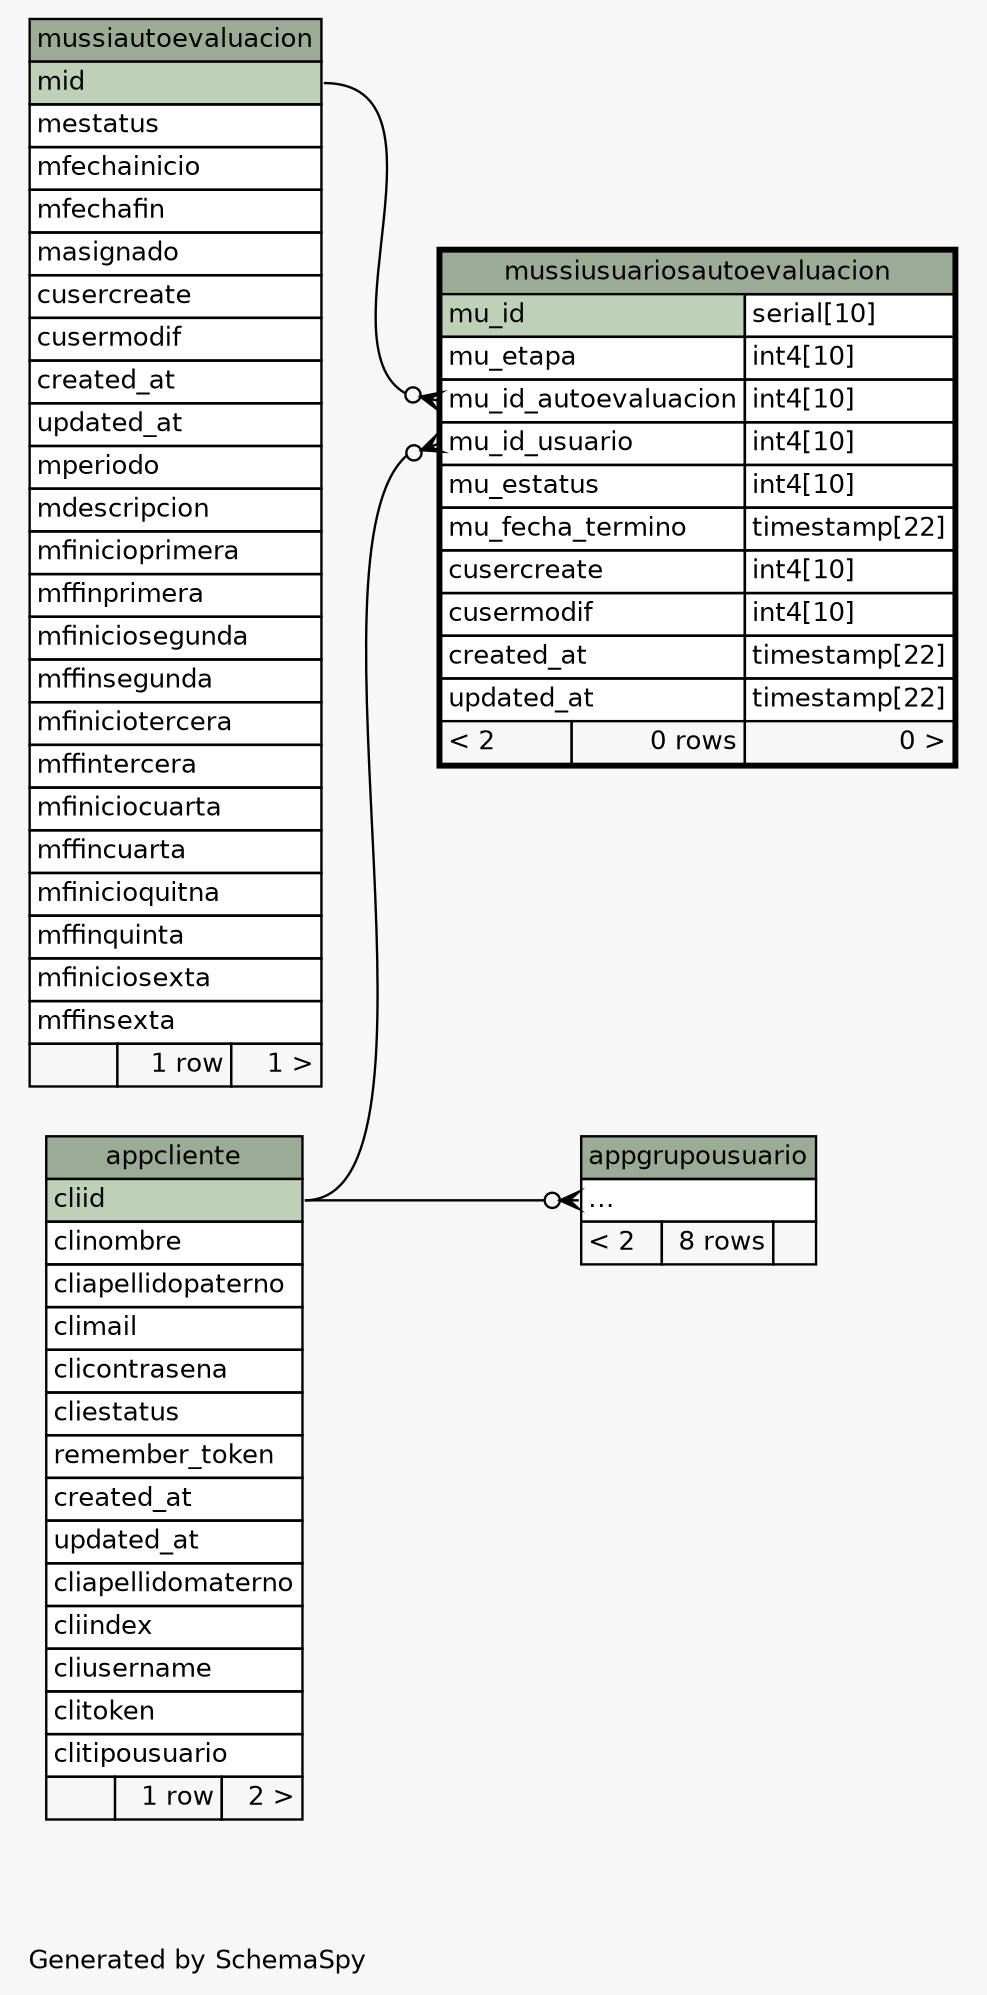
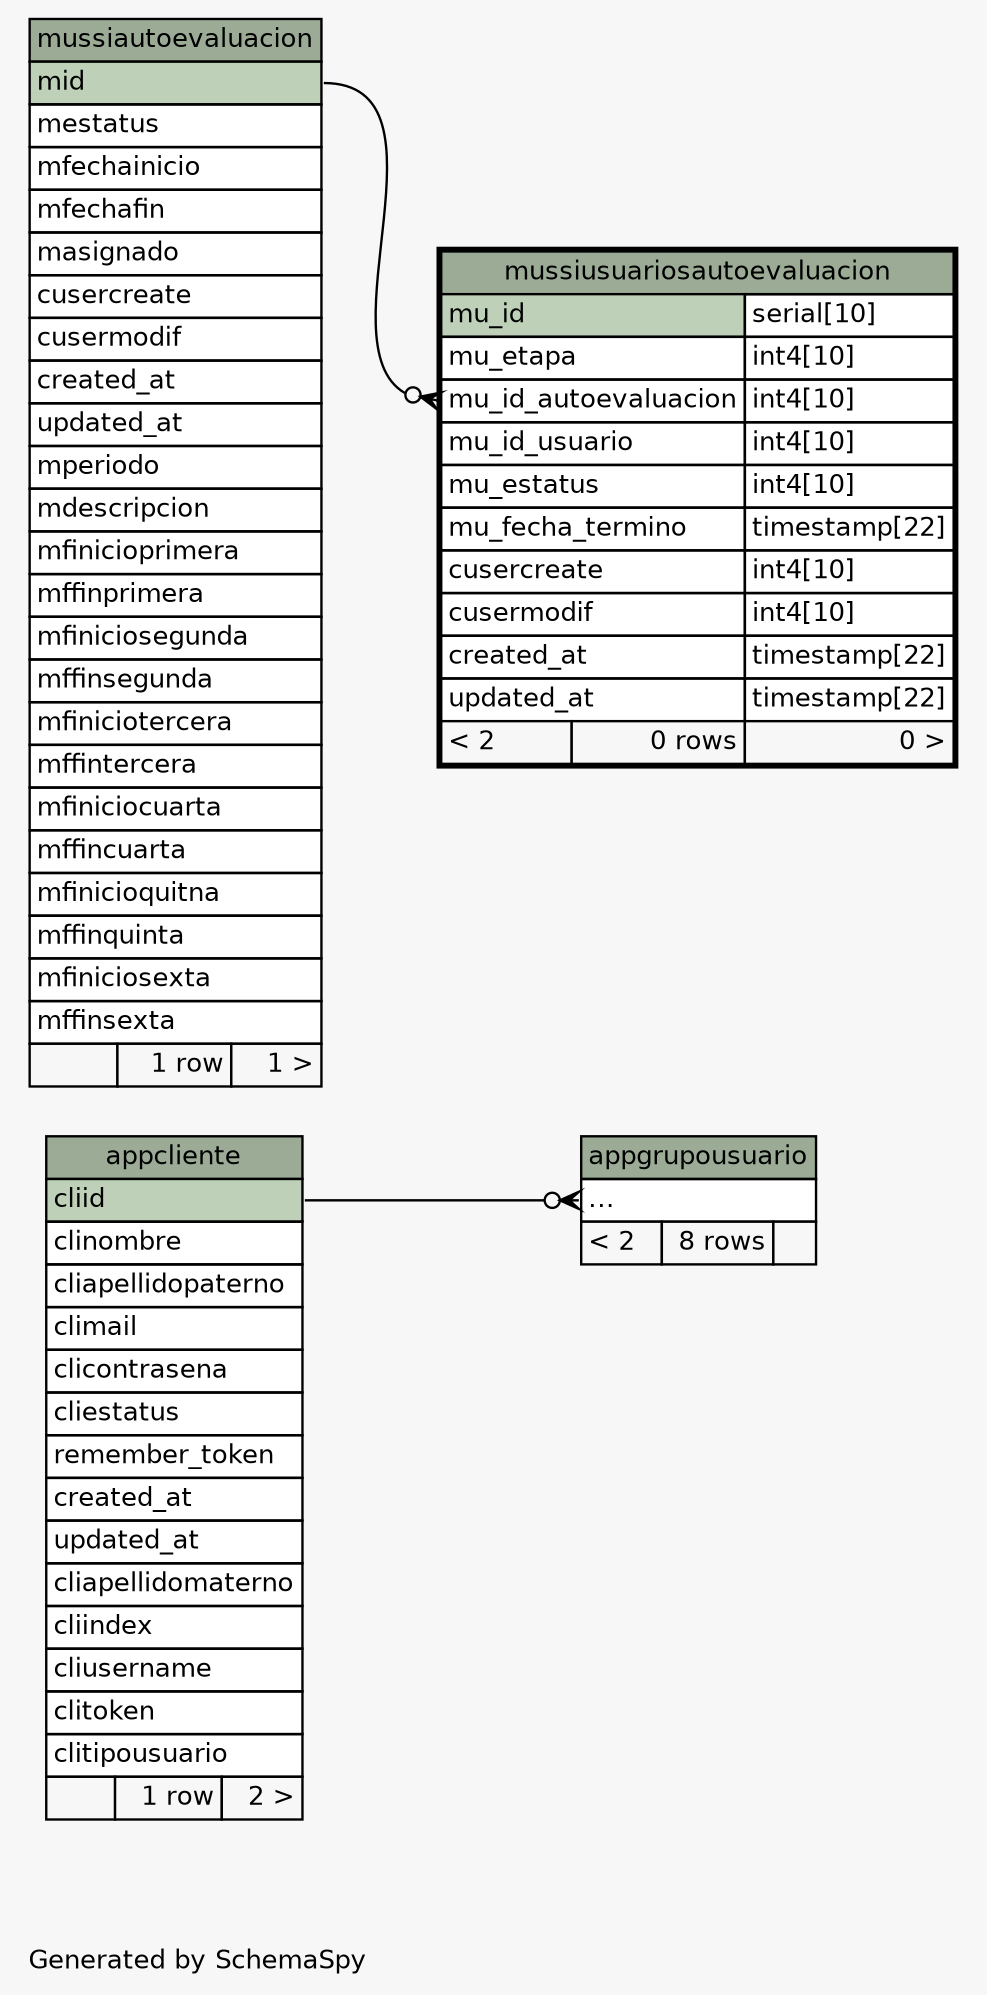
(373, 838) -> none
